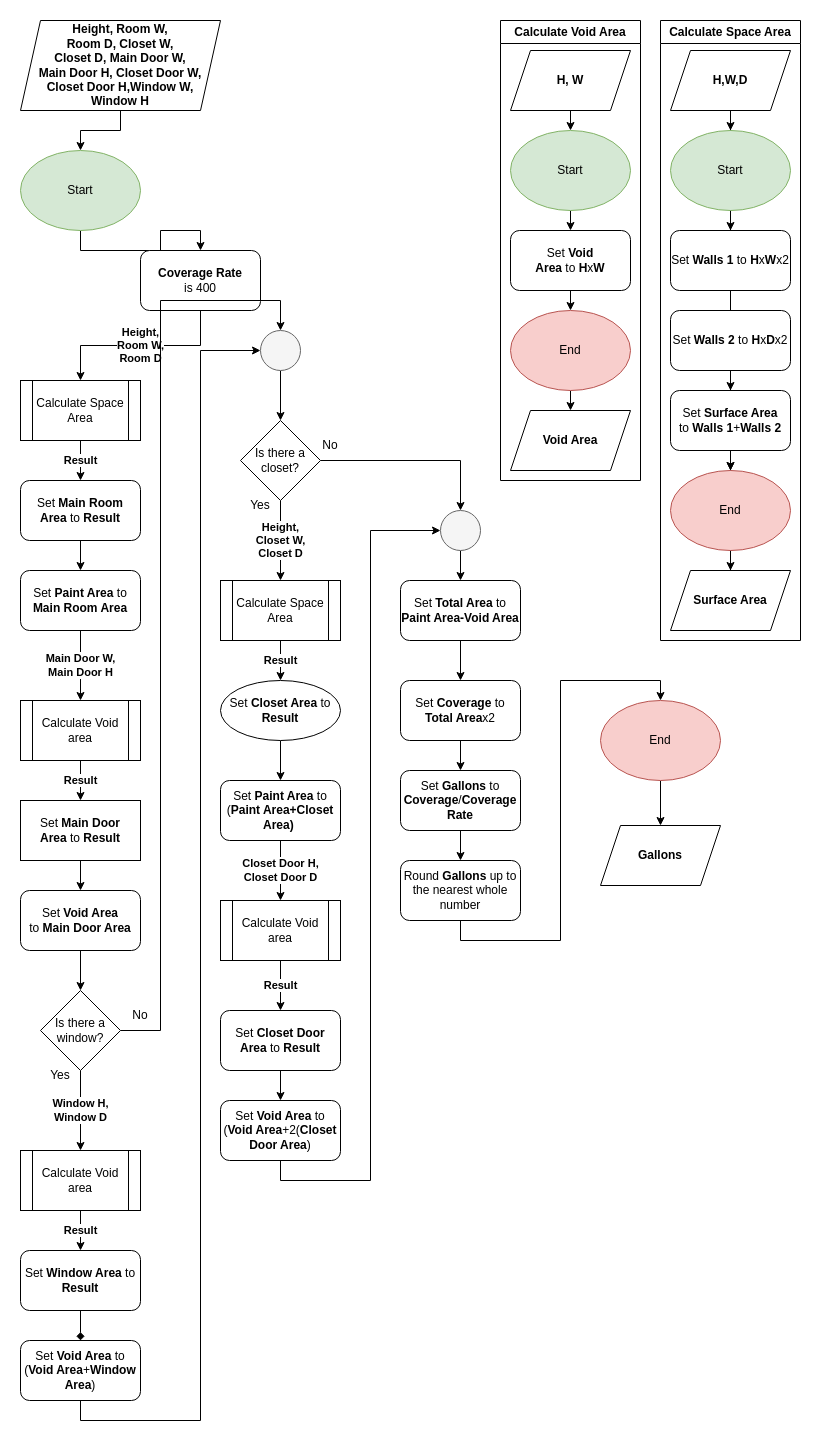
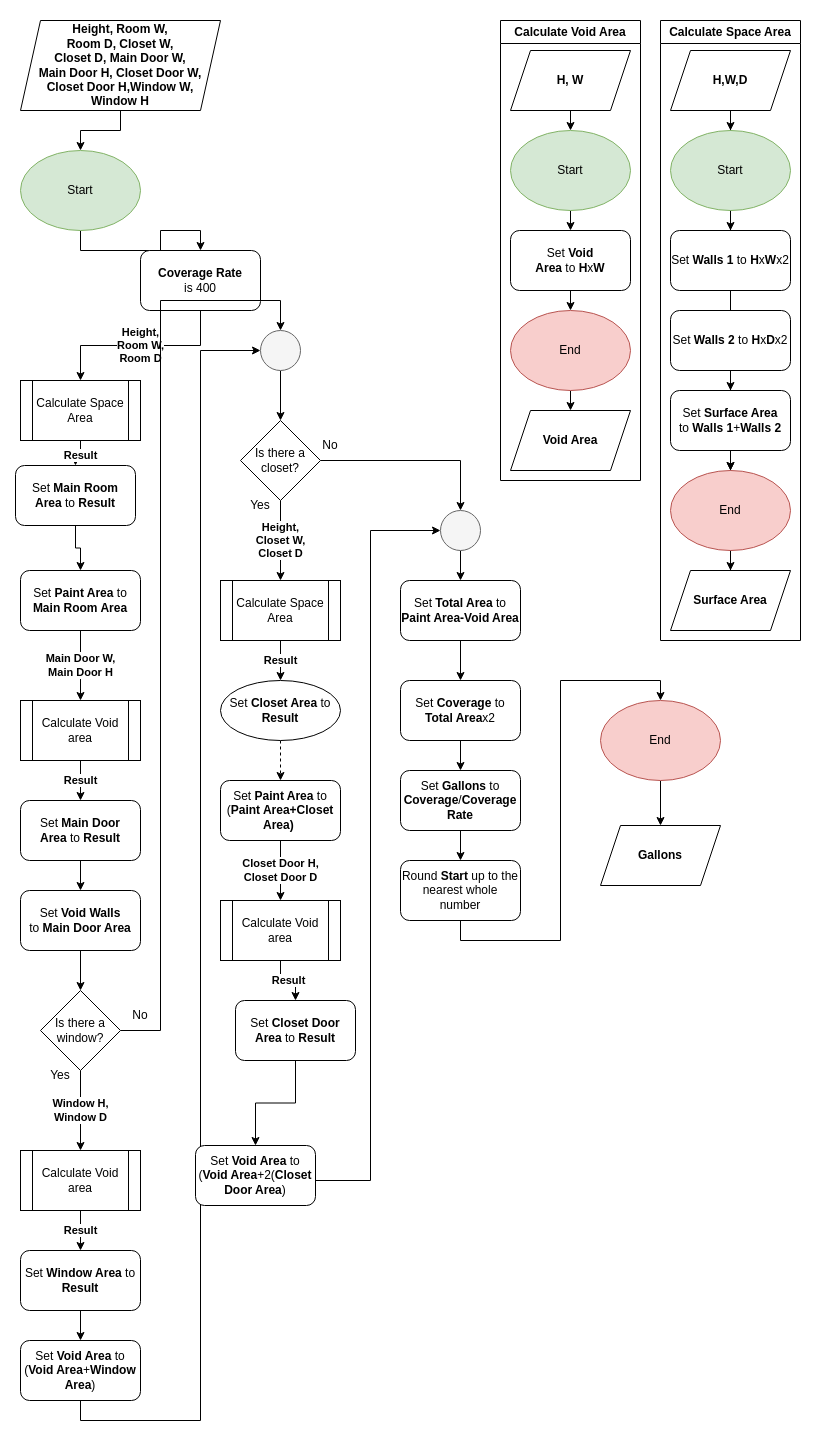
(81, 511) -> (76, 496)
(281, 757) -> (281, 757)
(81, 831) -> (81, 831)
(461, 891) -> (461, 891)
(81, 921) -> (81, 921)
(281, 1041) -> (296, 1031)
(281, 1131) -> (256, 1176)
(81, 1332) -> (81, 1332)
